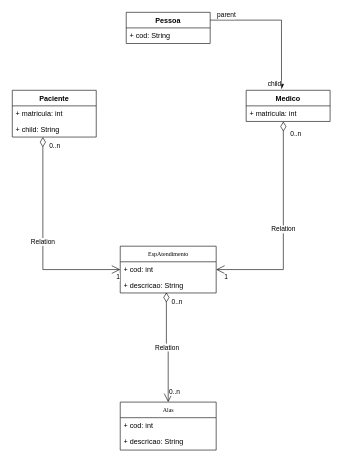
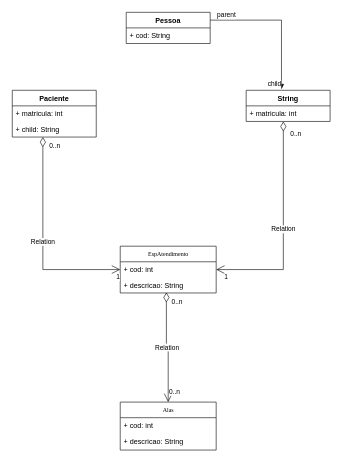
(288, 98) -> (288, 98)
